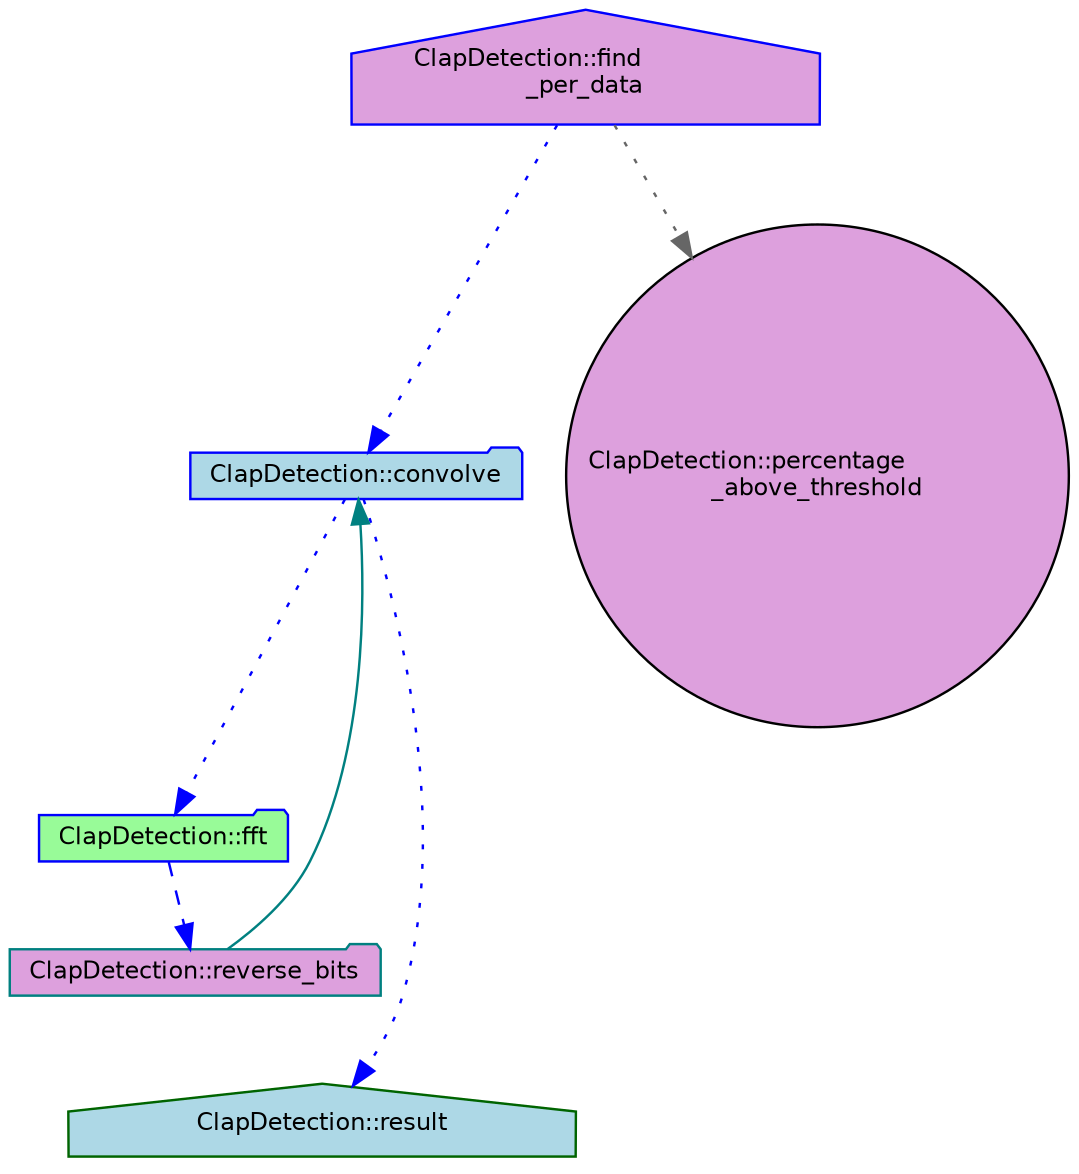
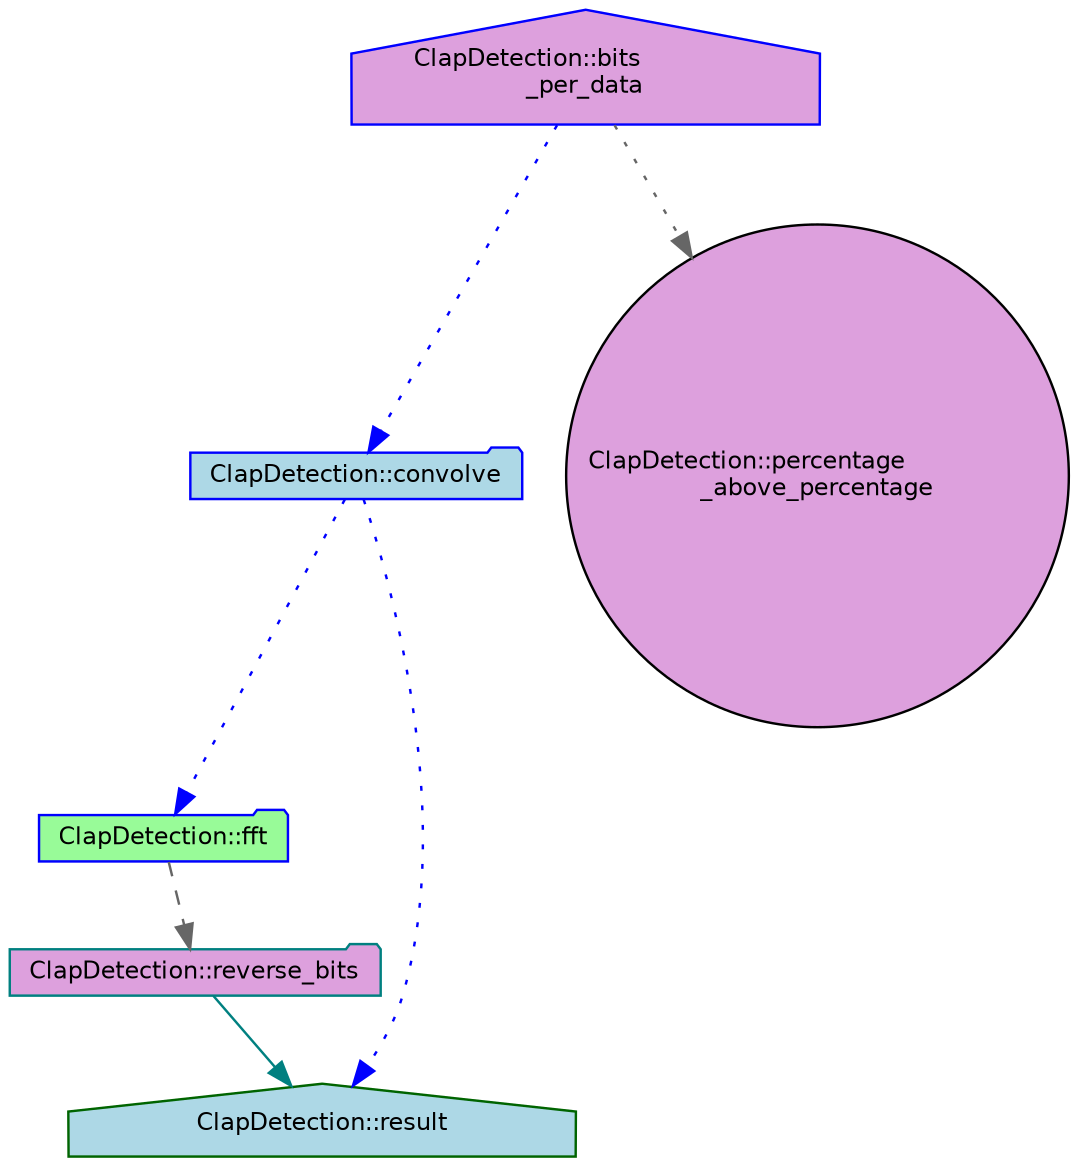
(586, 73) -> (586, 73)
(817, 476) -> (817, 476)
(345, 756) -> (244, 1031)
(176, 894) -> (176, 894)
